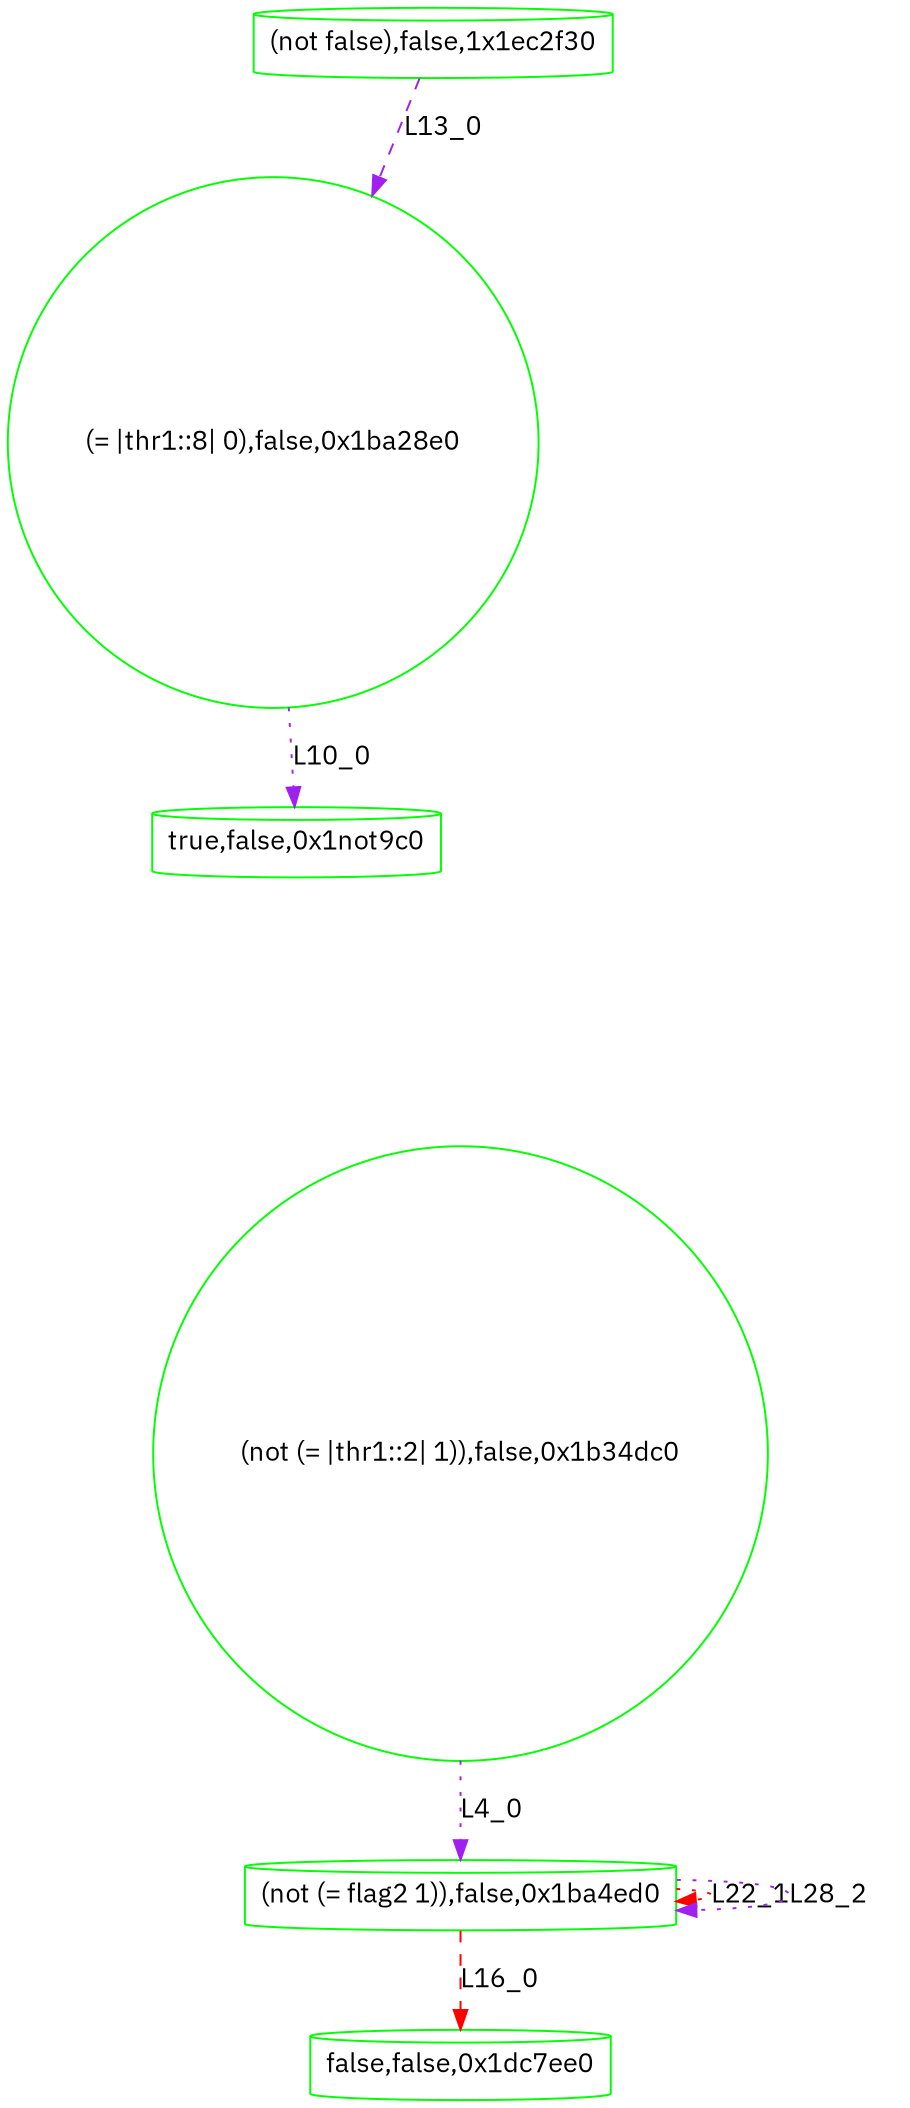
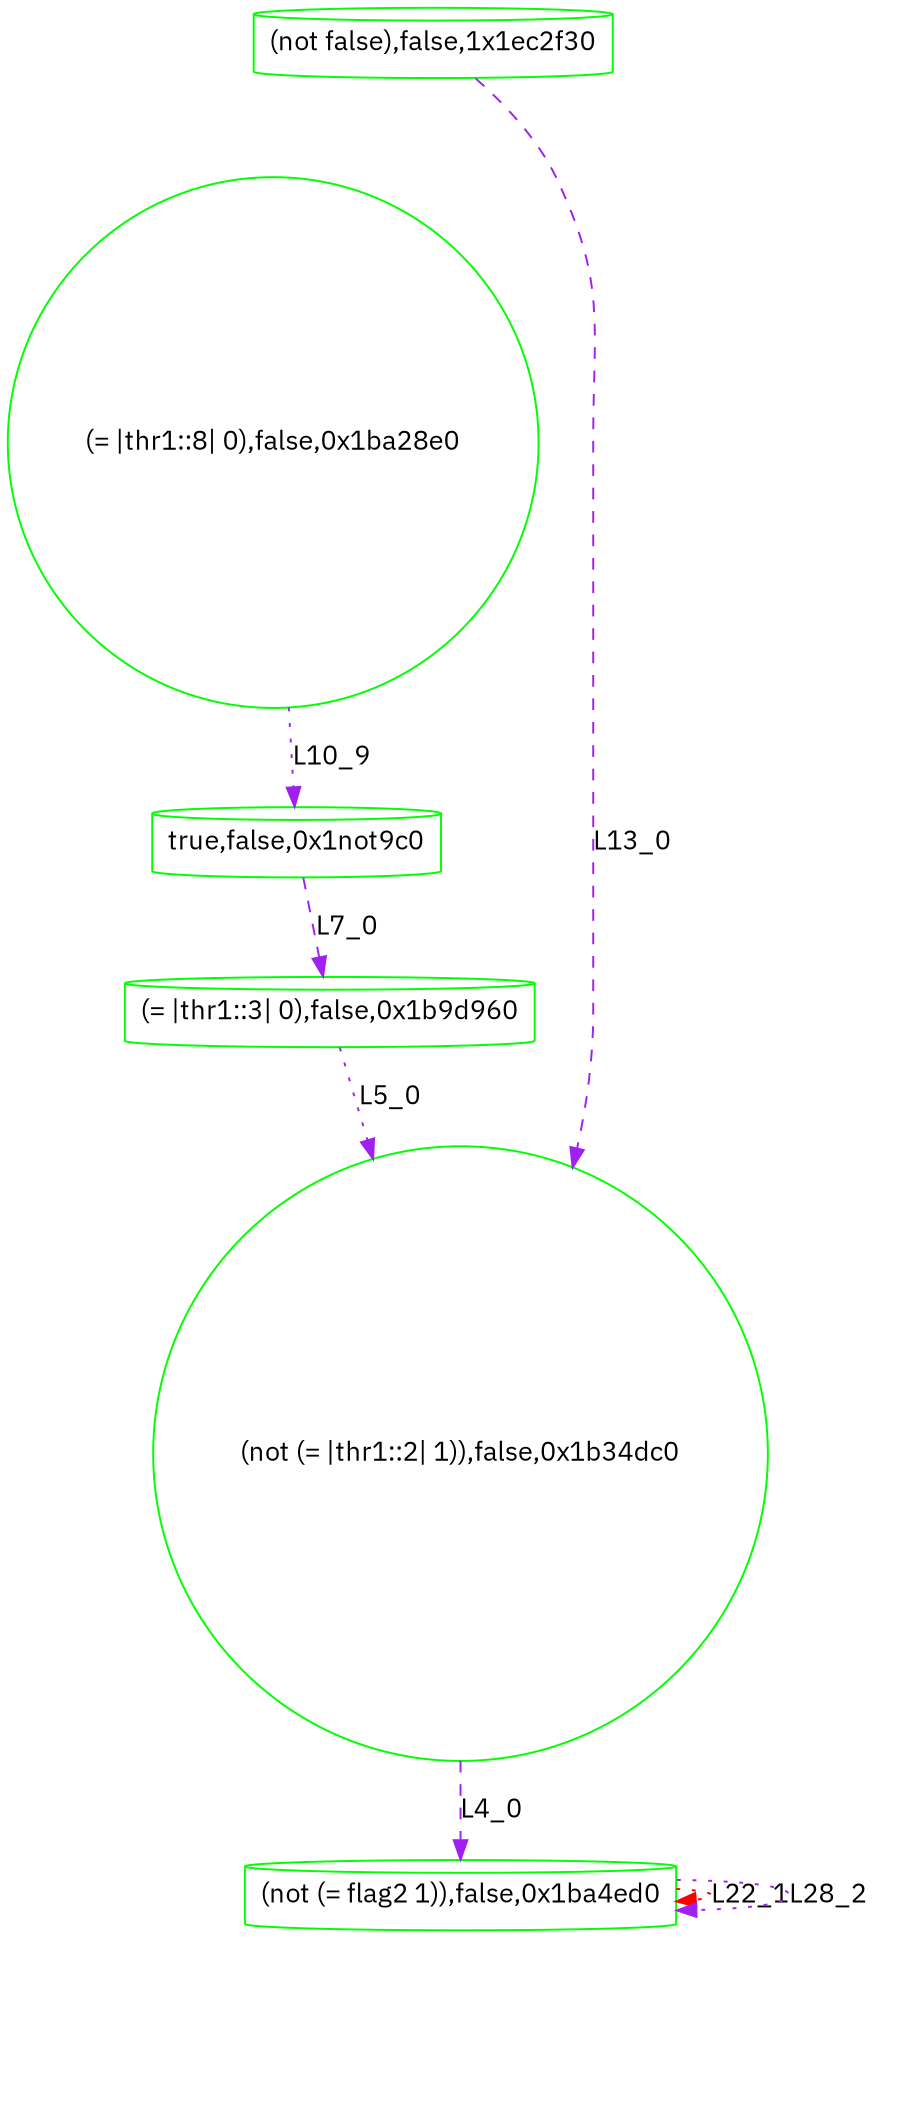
(400, 128) -> (593, 596)
(332, 757) -> (332, 757)
none -> (330, 1012)
(461, 1800) -> (461, 1800)
(461, 2065) -> none
